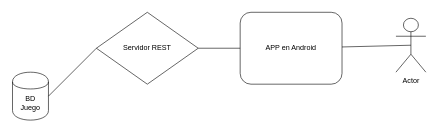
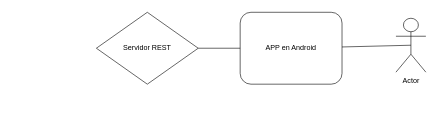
(72, 73) -> none
(30, 96) -> none
